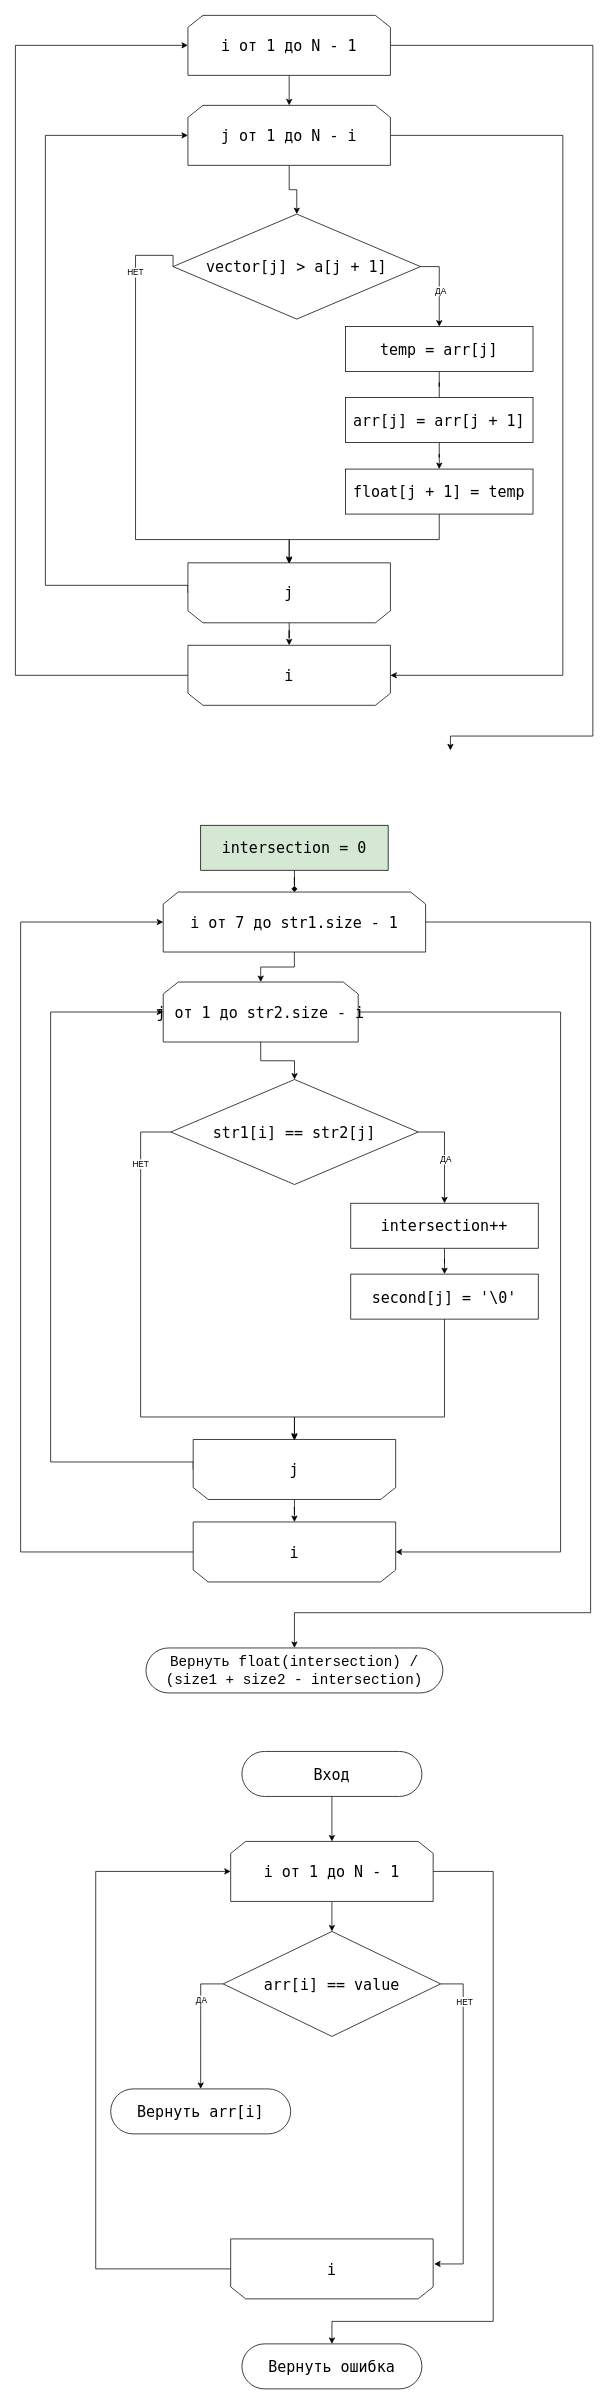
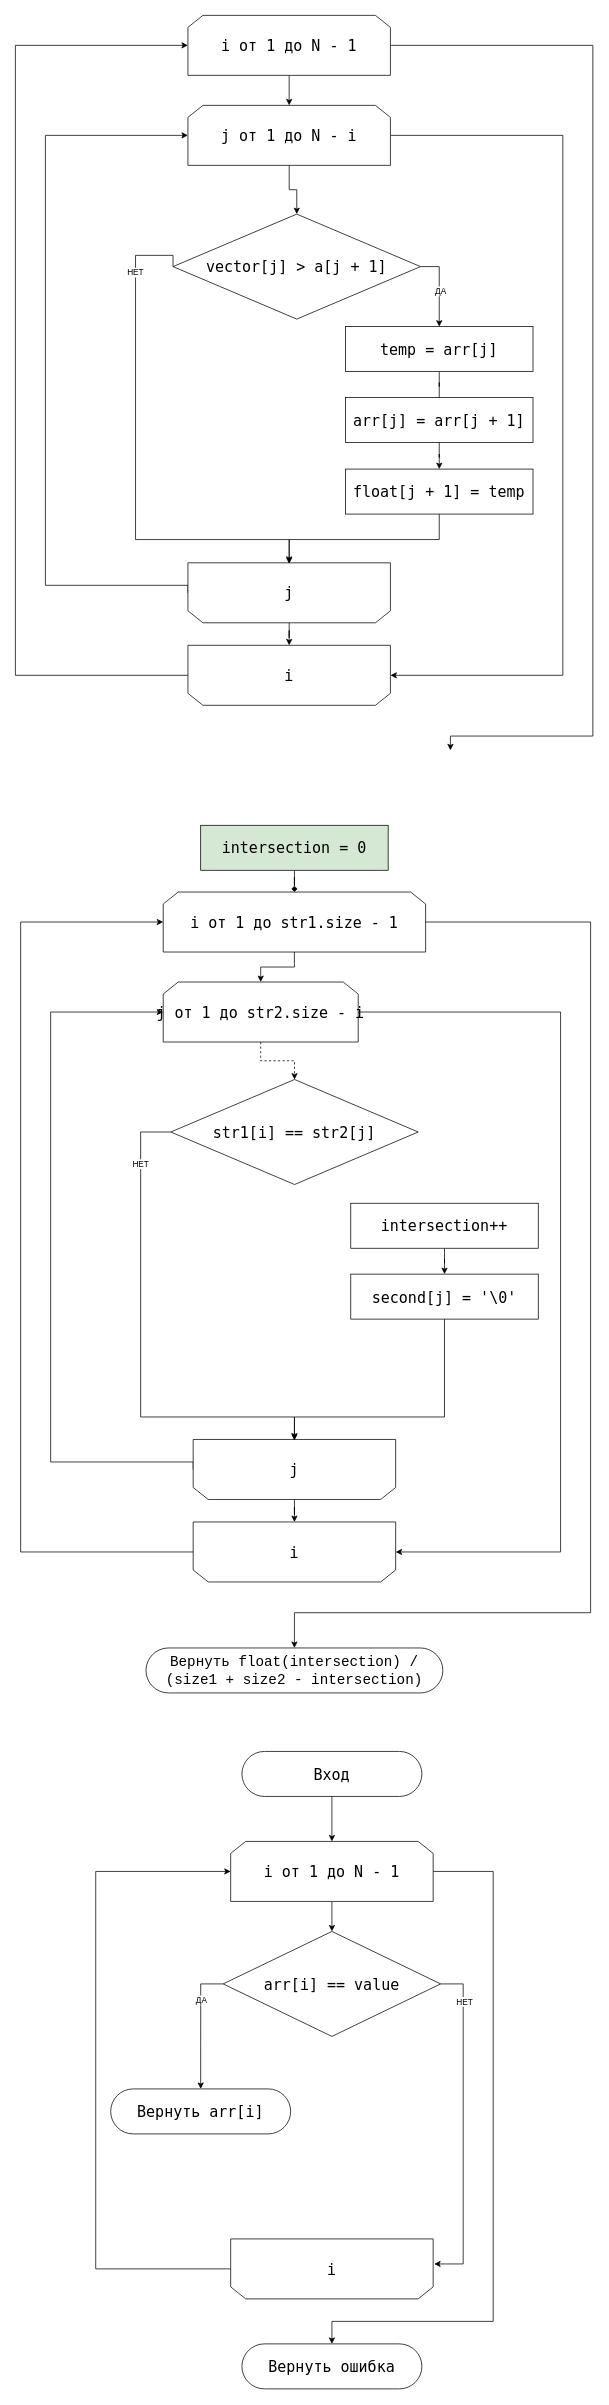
(294, 922) -> (294, 922)
(275, 1061) -> (275, 1061)
(445, 1164) -> none
